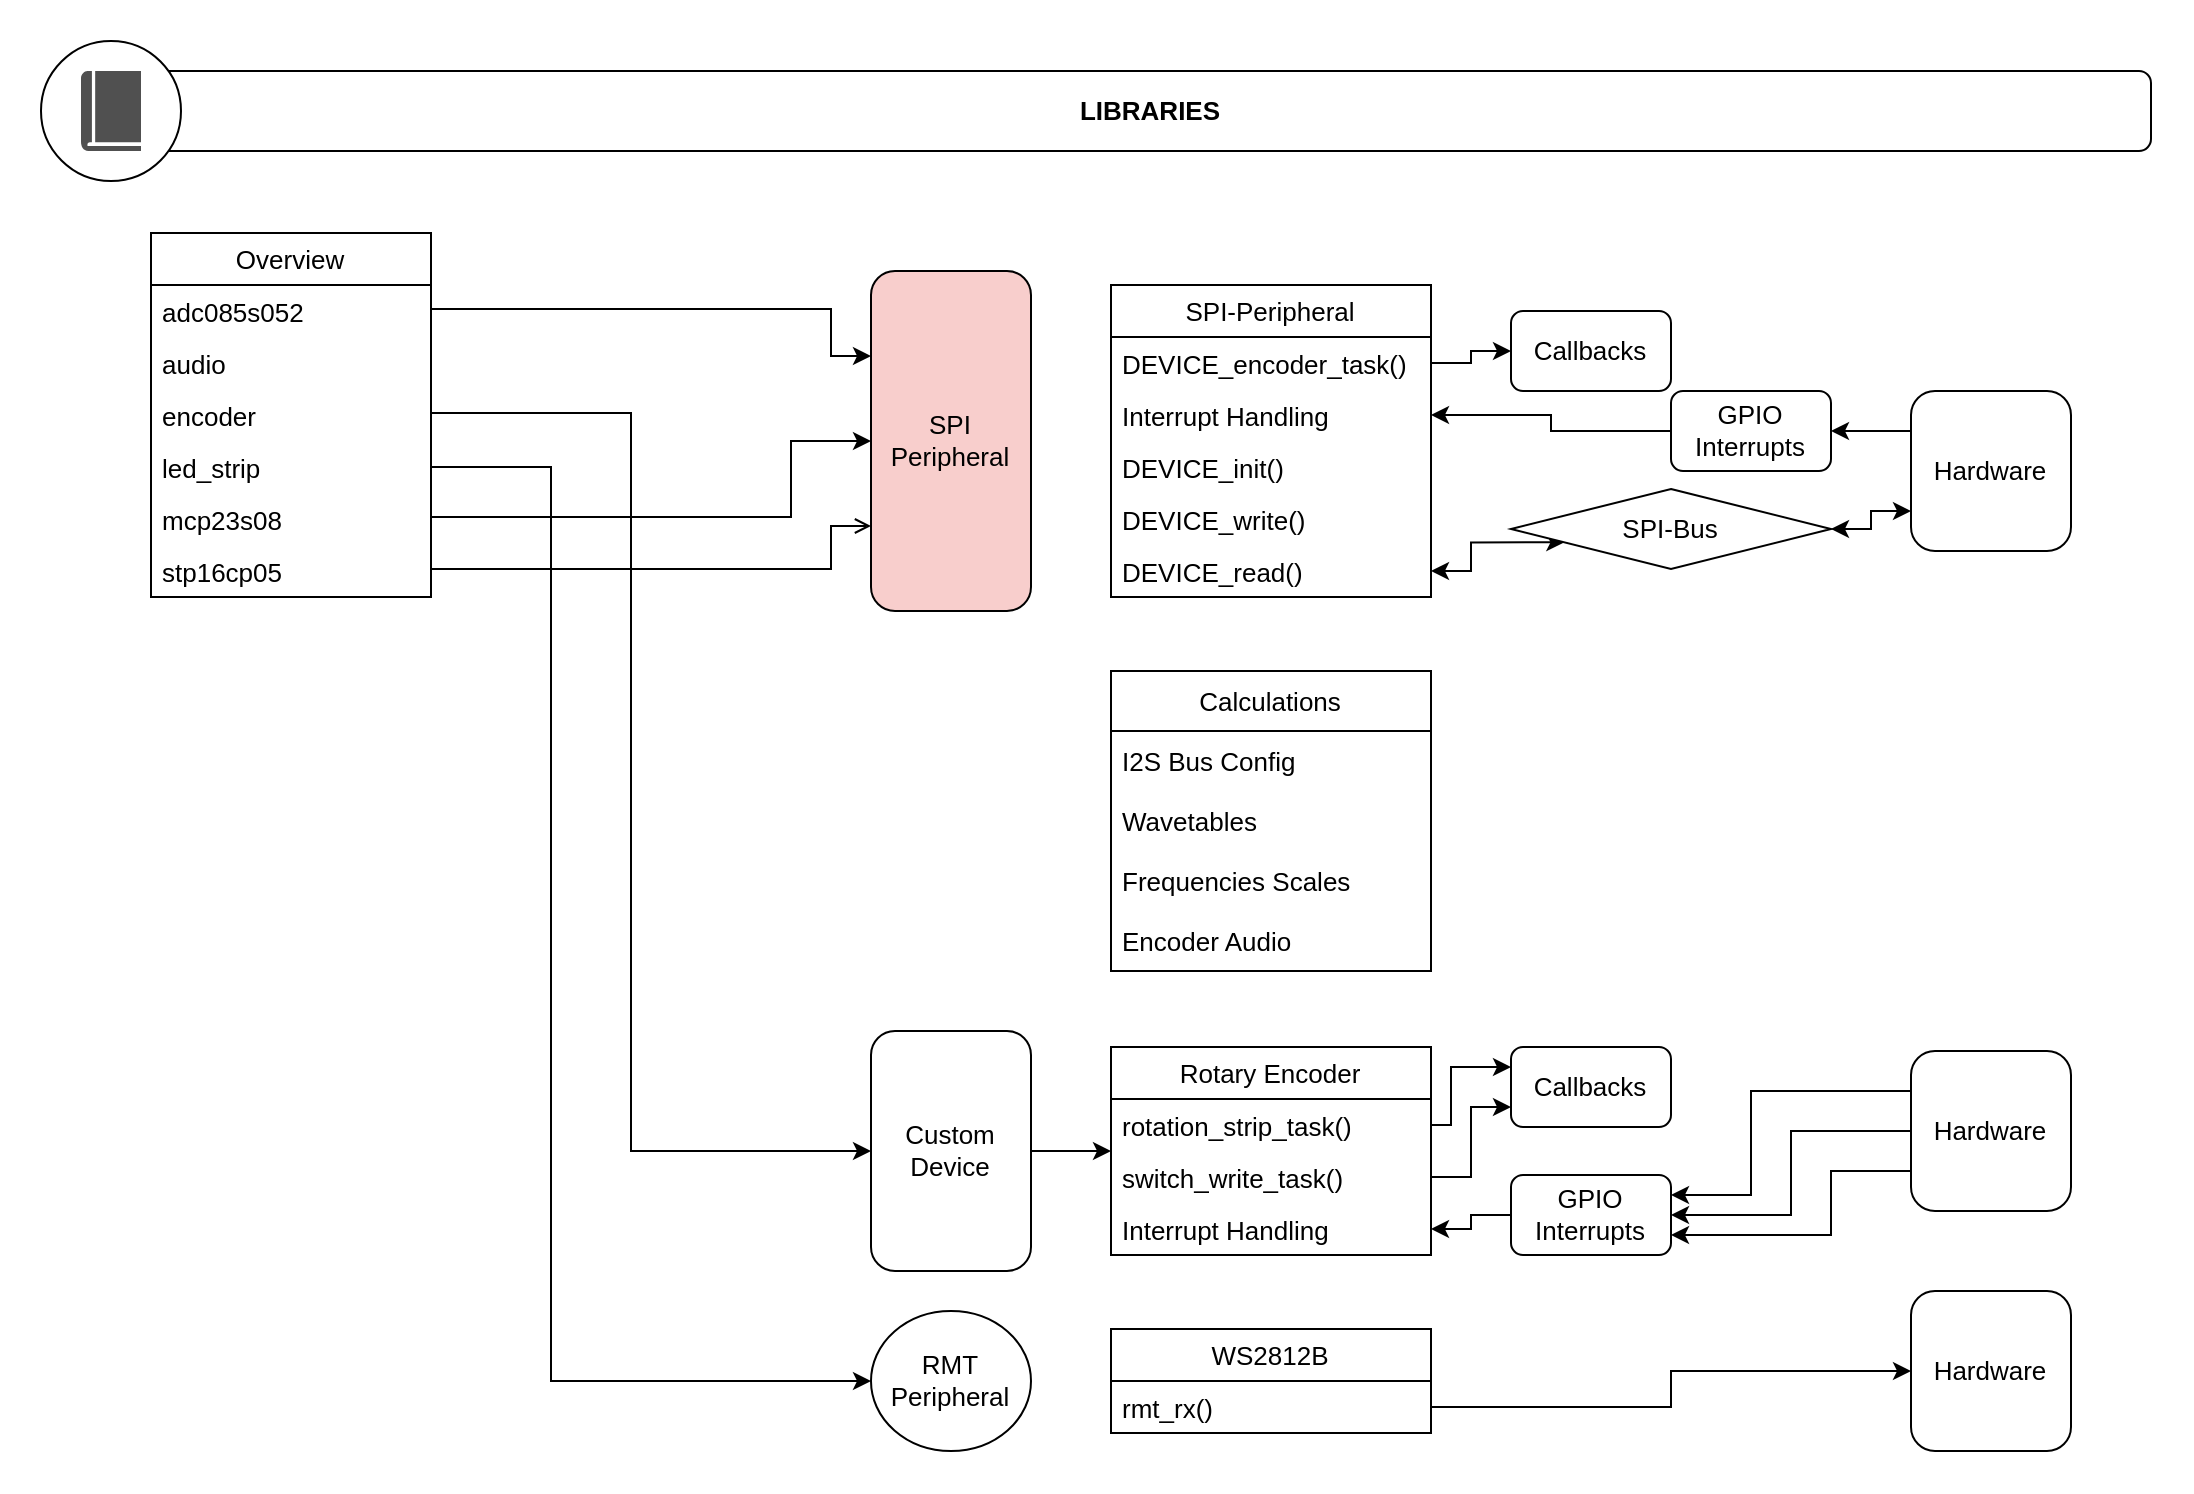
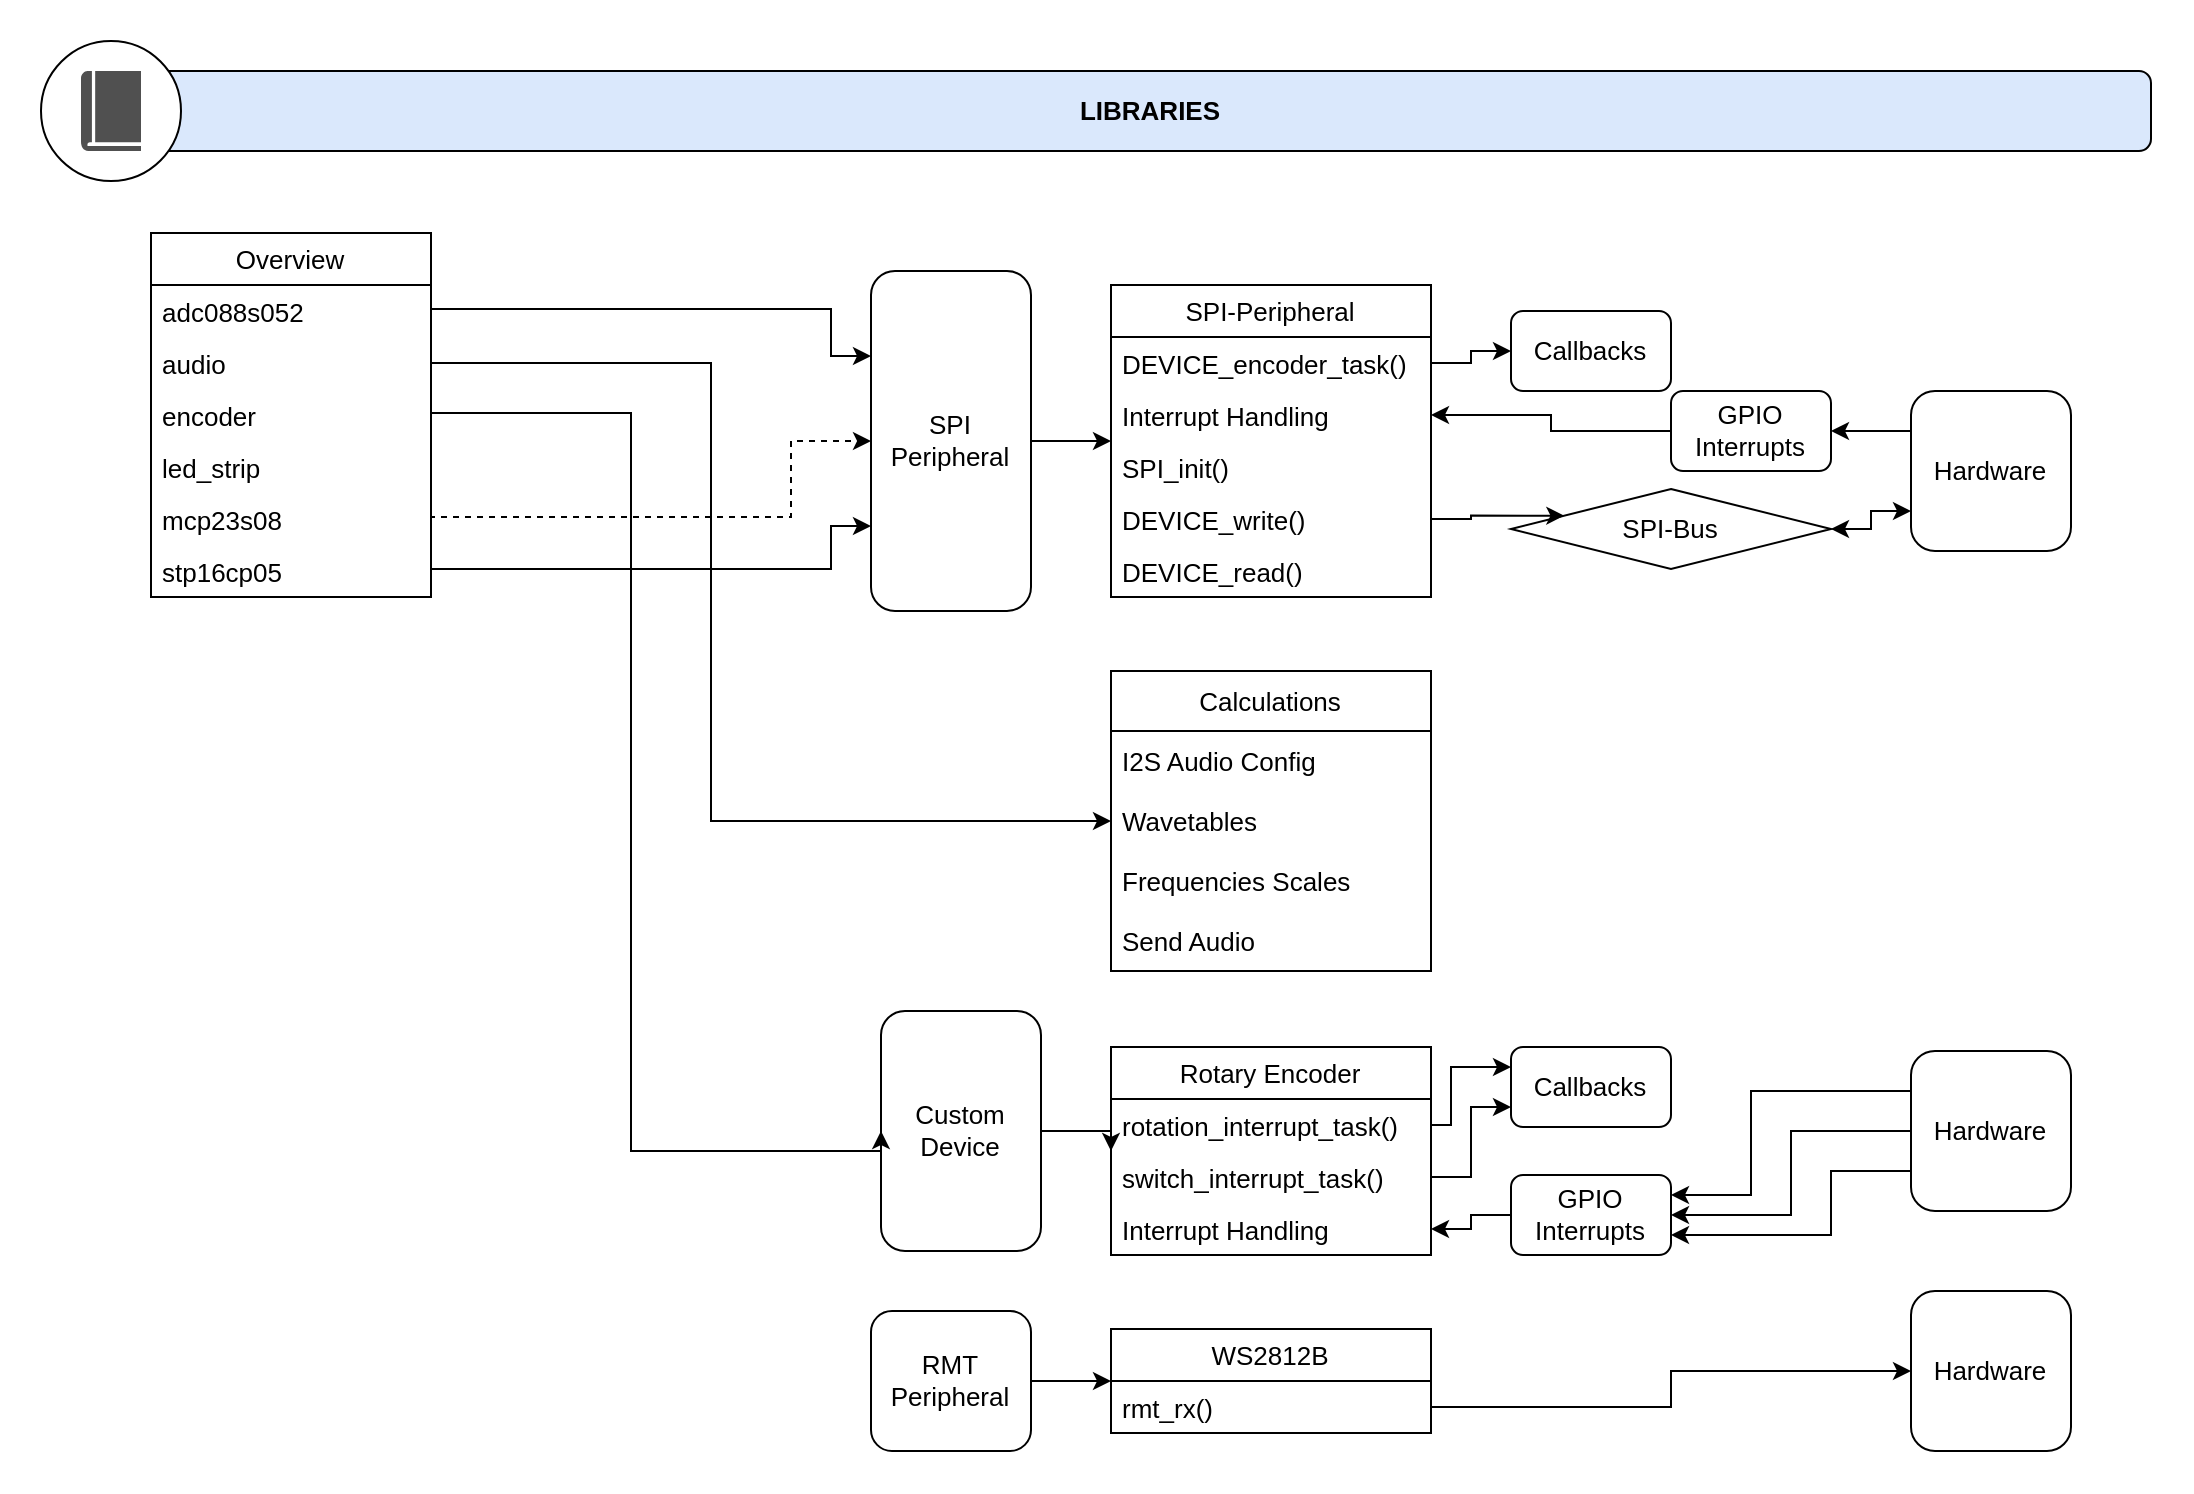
(1151, 111) -> (1151, 111)
(235, 313) -> (235, 313)
(951, 441) -> (951, 441)
none -> (1064, 441)
(1210, 469) -> (1188, 469)
none -> (1489, 516)
(785, 517) -> (785, 517)
(859, 526) -> (856, 526)
(1484, 542) -> none
none -> (711, 645)
(1214, 762) -> (1225, 762)
(1210, 942) -> (1188, 942)
(551, 1017) -> none
(1268, 1127) -> (1297, 1127)
(951, 1151) -> (961, 1131)
(1254, 1179) -> (1283, 1179)
(951, 1381) -> (951, 1381)
none -> (1064, 1381)
